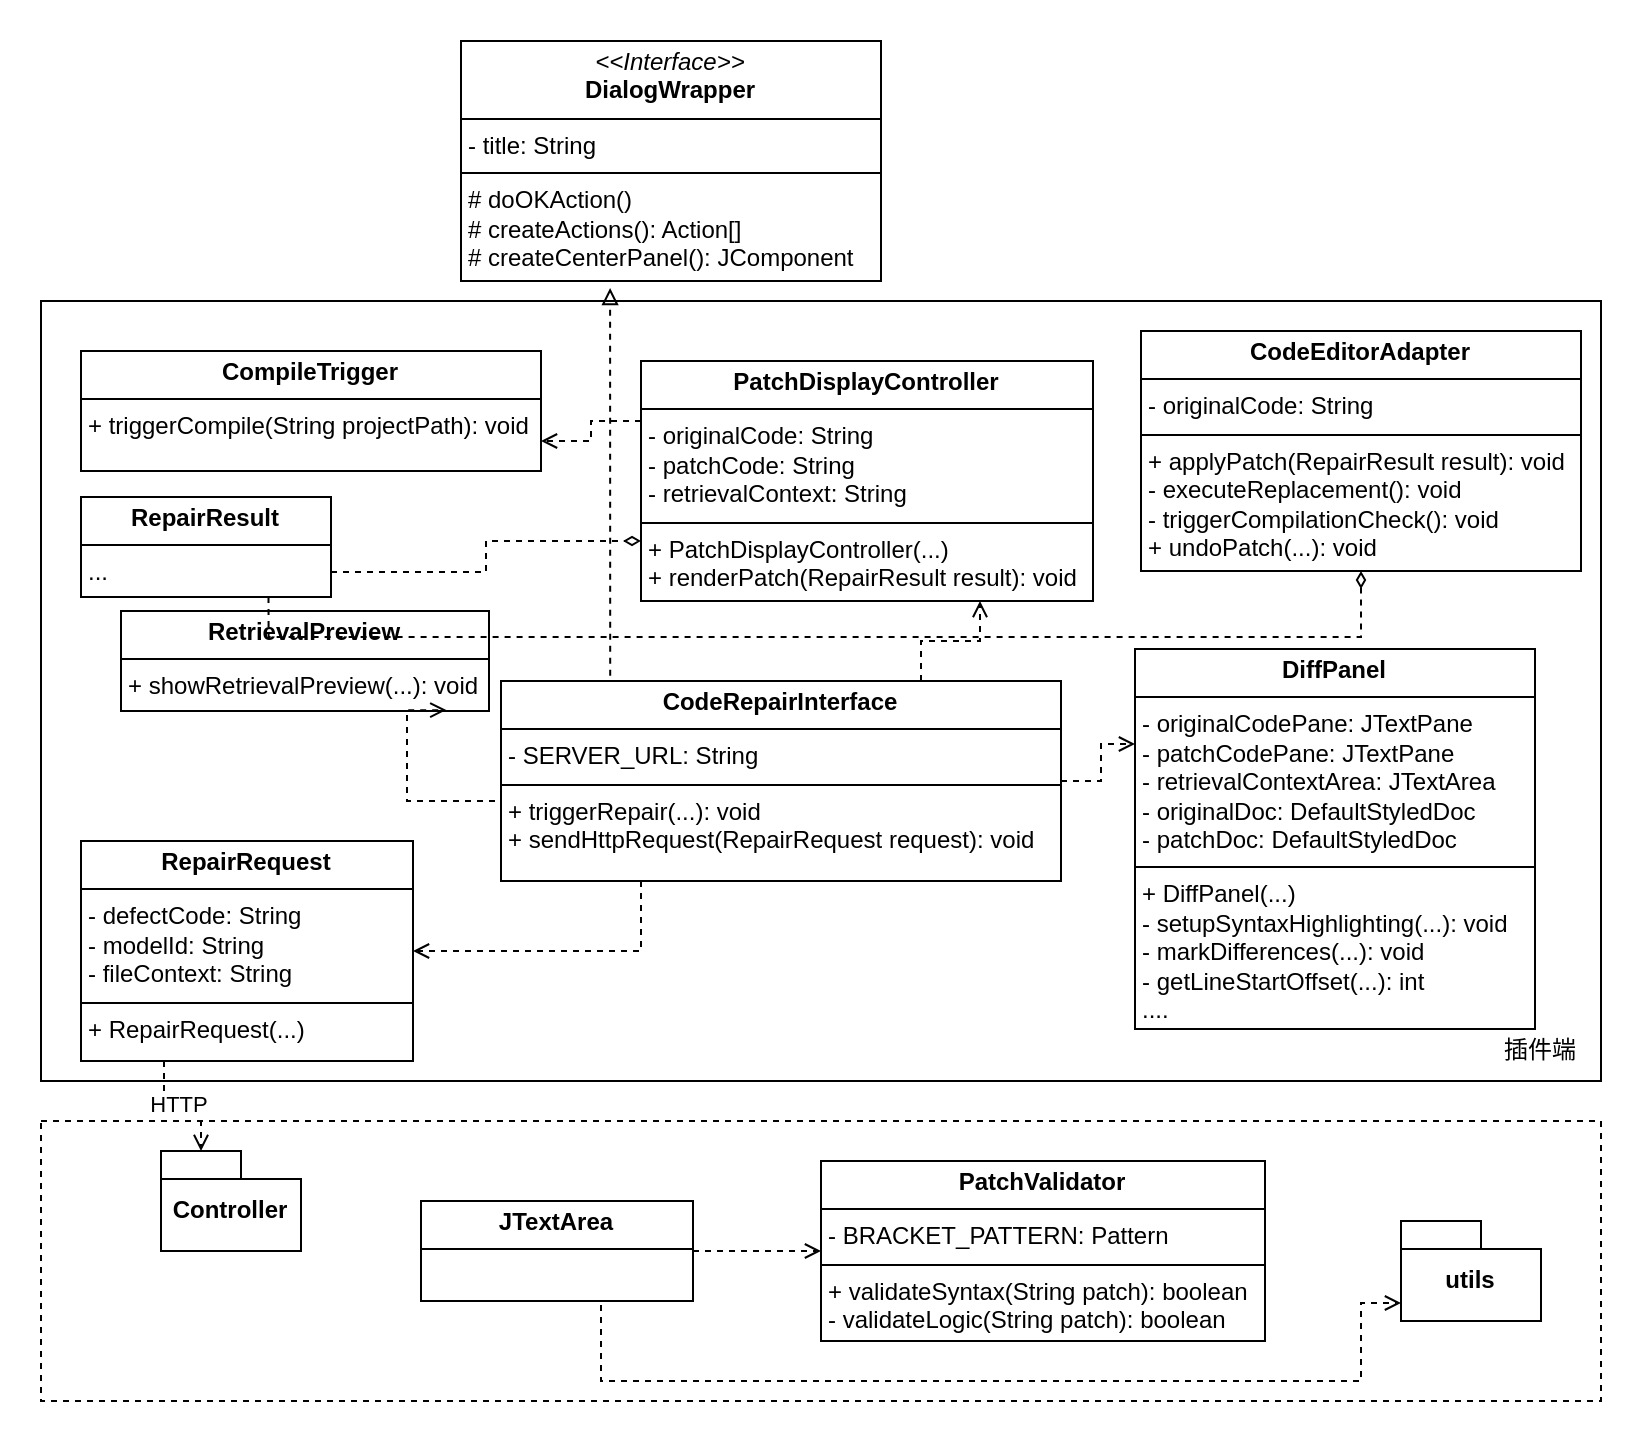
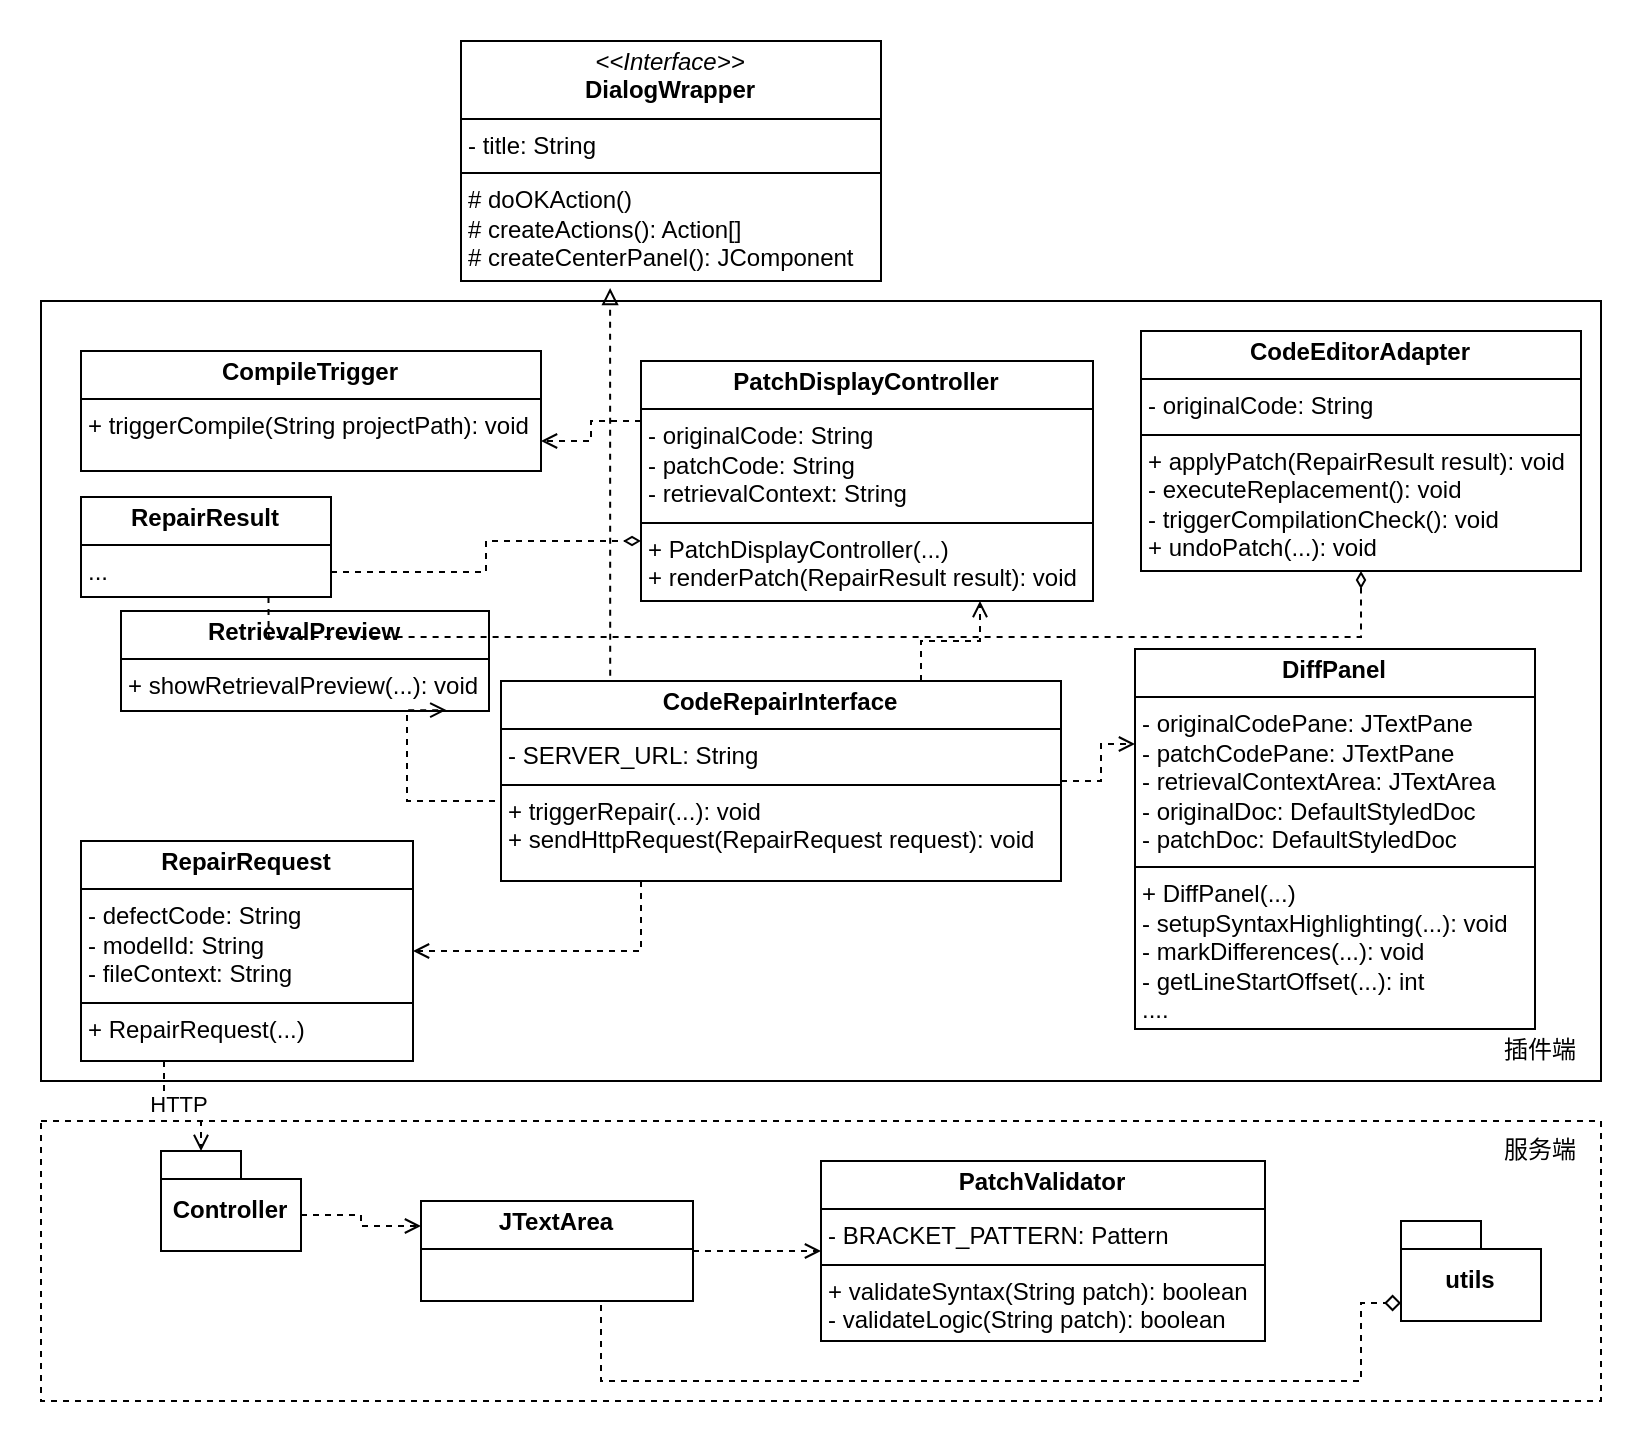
none -> (1541, 1151)
none -> (361, 1218)
(1390, 1303) -> (1385, 1303)
